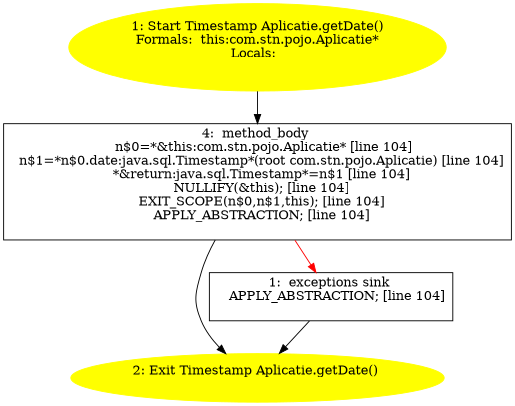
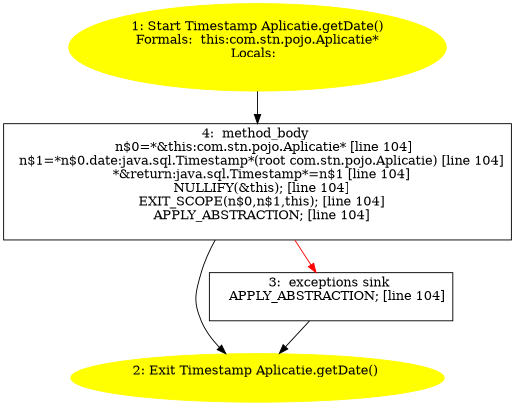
(331, 297) -> (331, 297)
